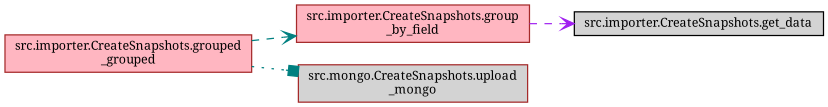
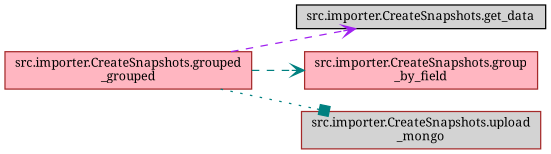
(546, 24) -> (287, 41)
(413, 83) -> (421, 130)
